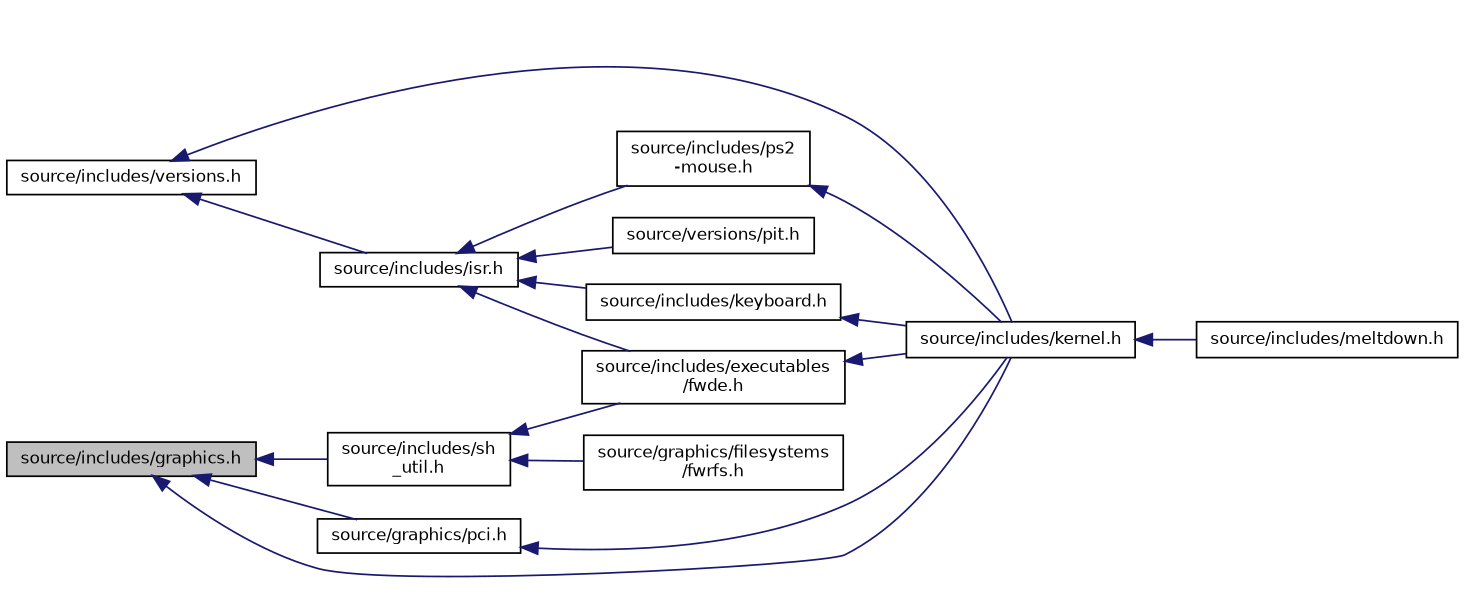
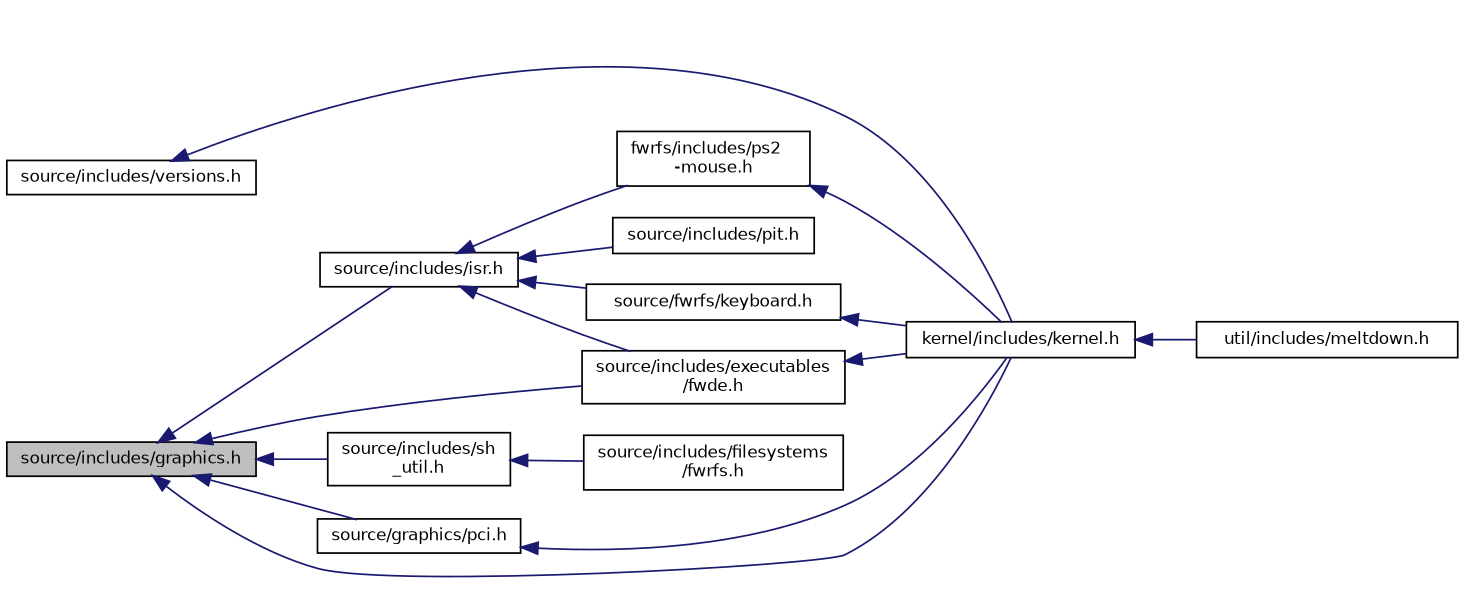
(714, 159) -> (714, 159)
(284, 226) -> (282, 360)
(714, 236) -> (714, 236)
(714, 302) -> (714, 302)
(1021, 340) -> (1021, 340)
(1327, 340) -> (1327, 340)
(574, 416) -> (396, 405)
(714, 463) -> (714, 463)
